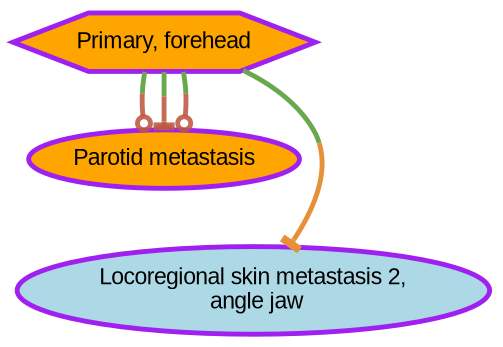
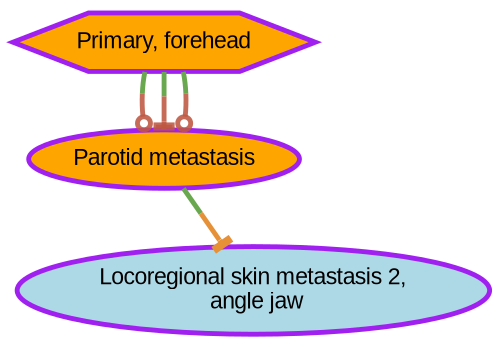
(318, 141) -> (201, 214)
